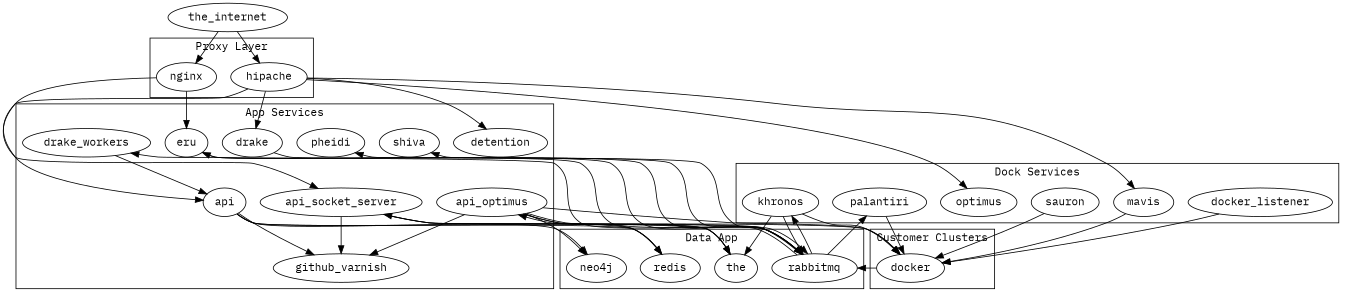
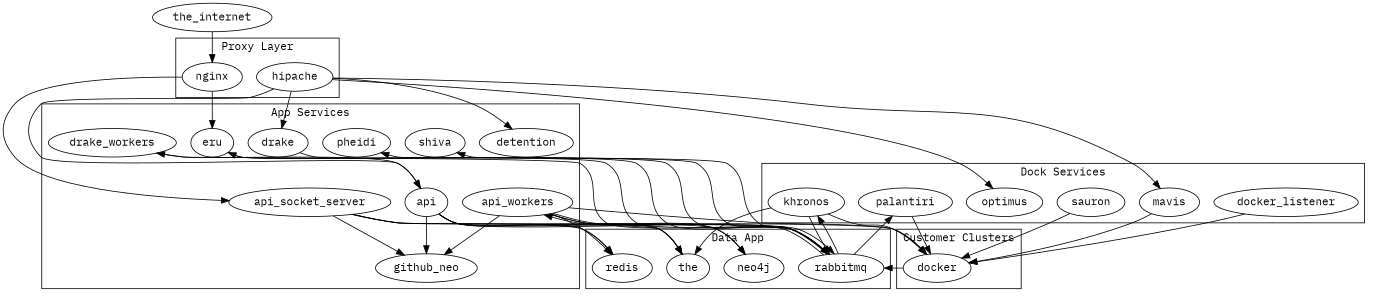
(246, 44) -> none
(492, 202) -> (518, 202)
(532, 224) -> (483, 224)
none -> (633, 226)
(341, 268) -> (426, 268)
